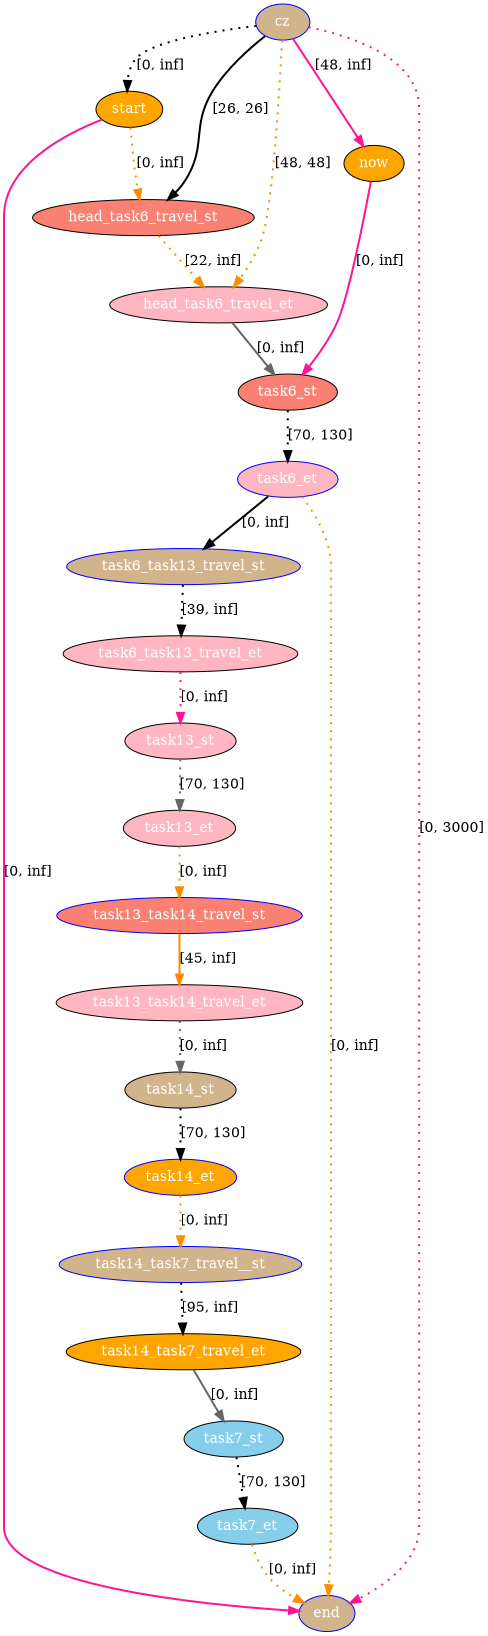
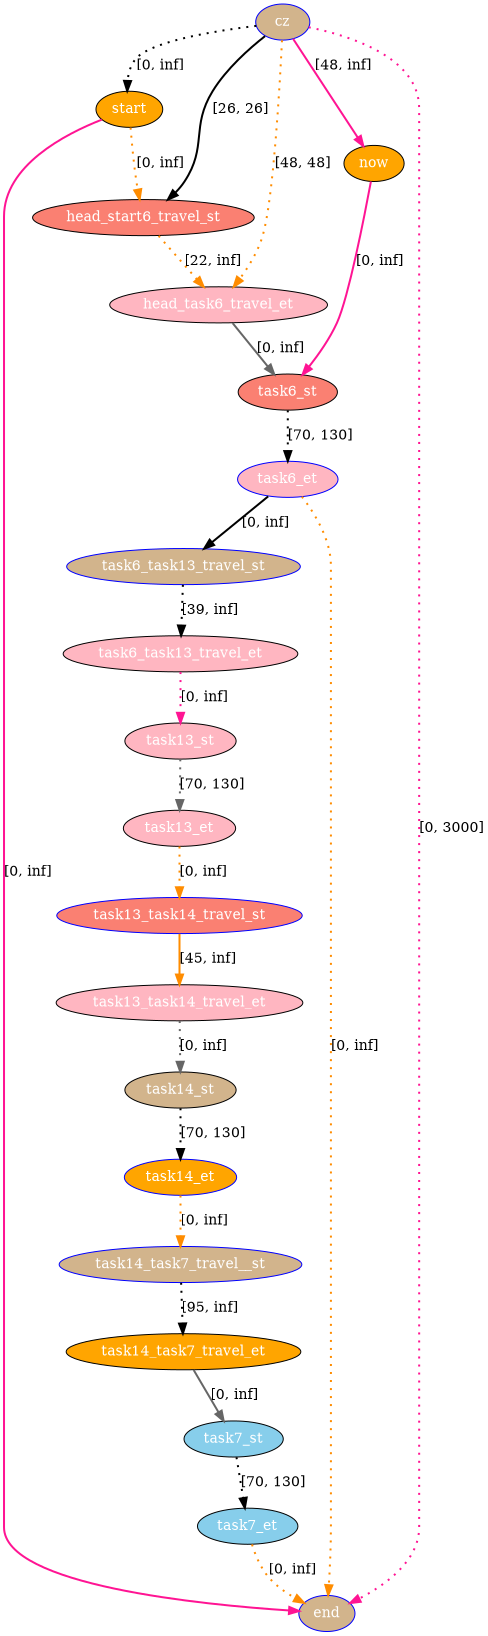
(143, 218) -> (143, 218)
